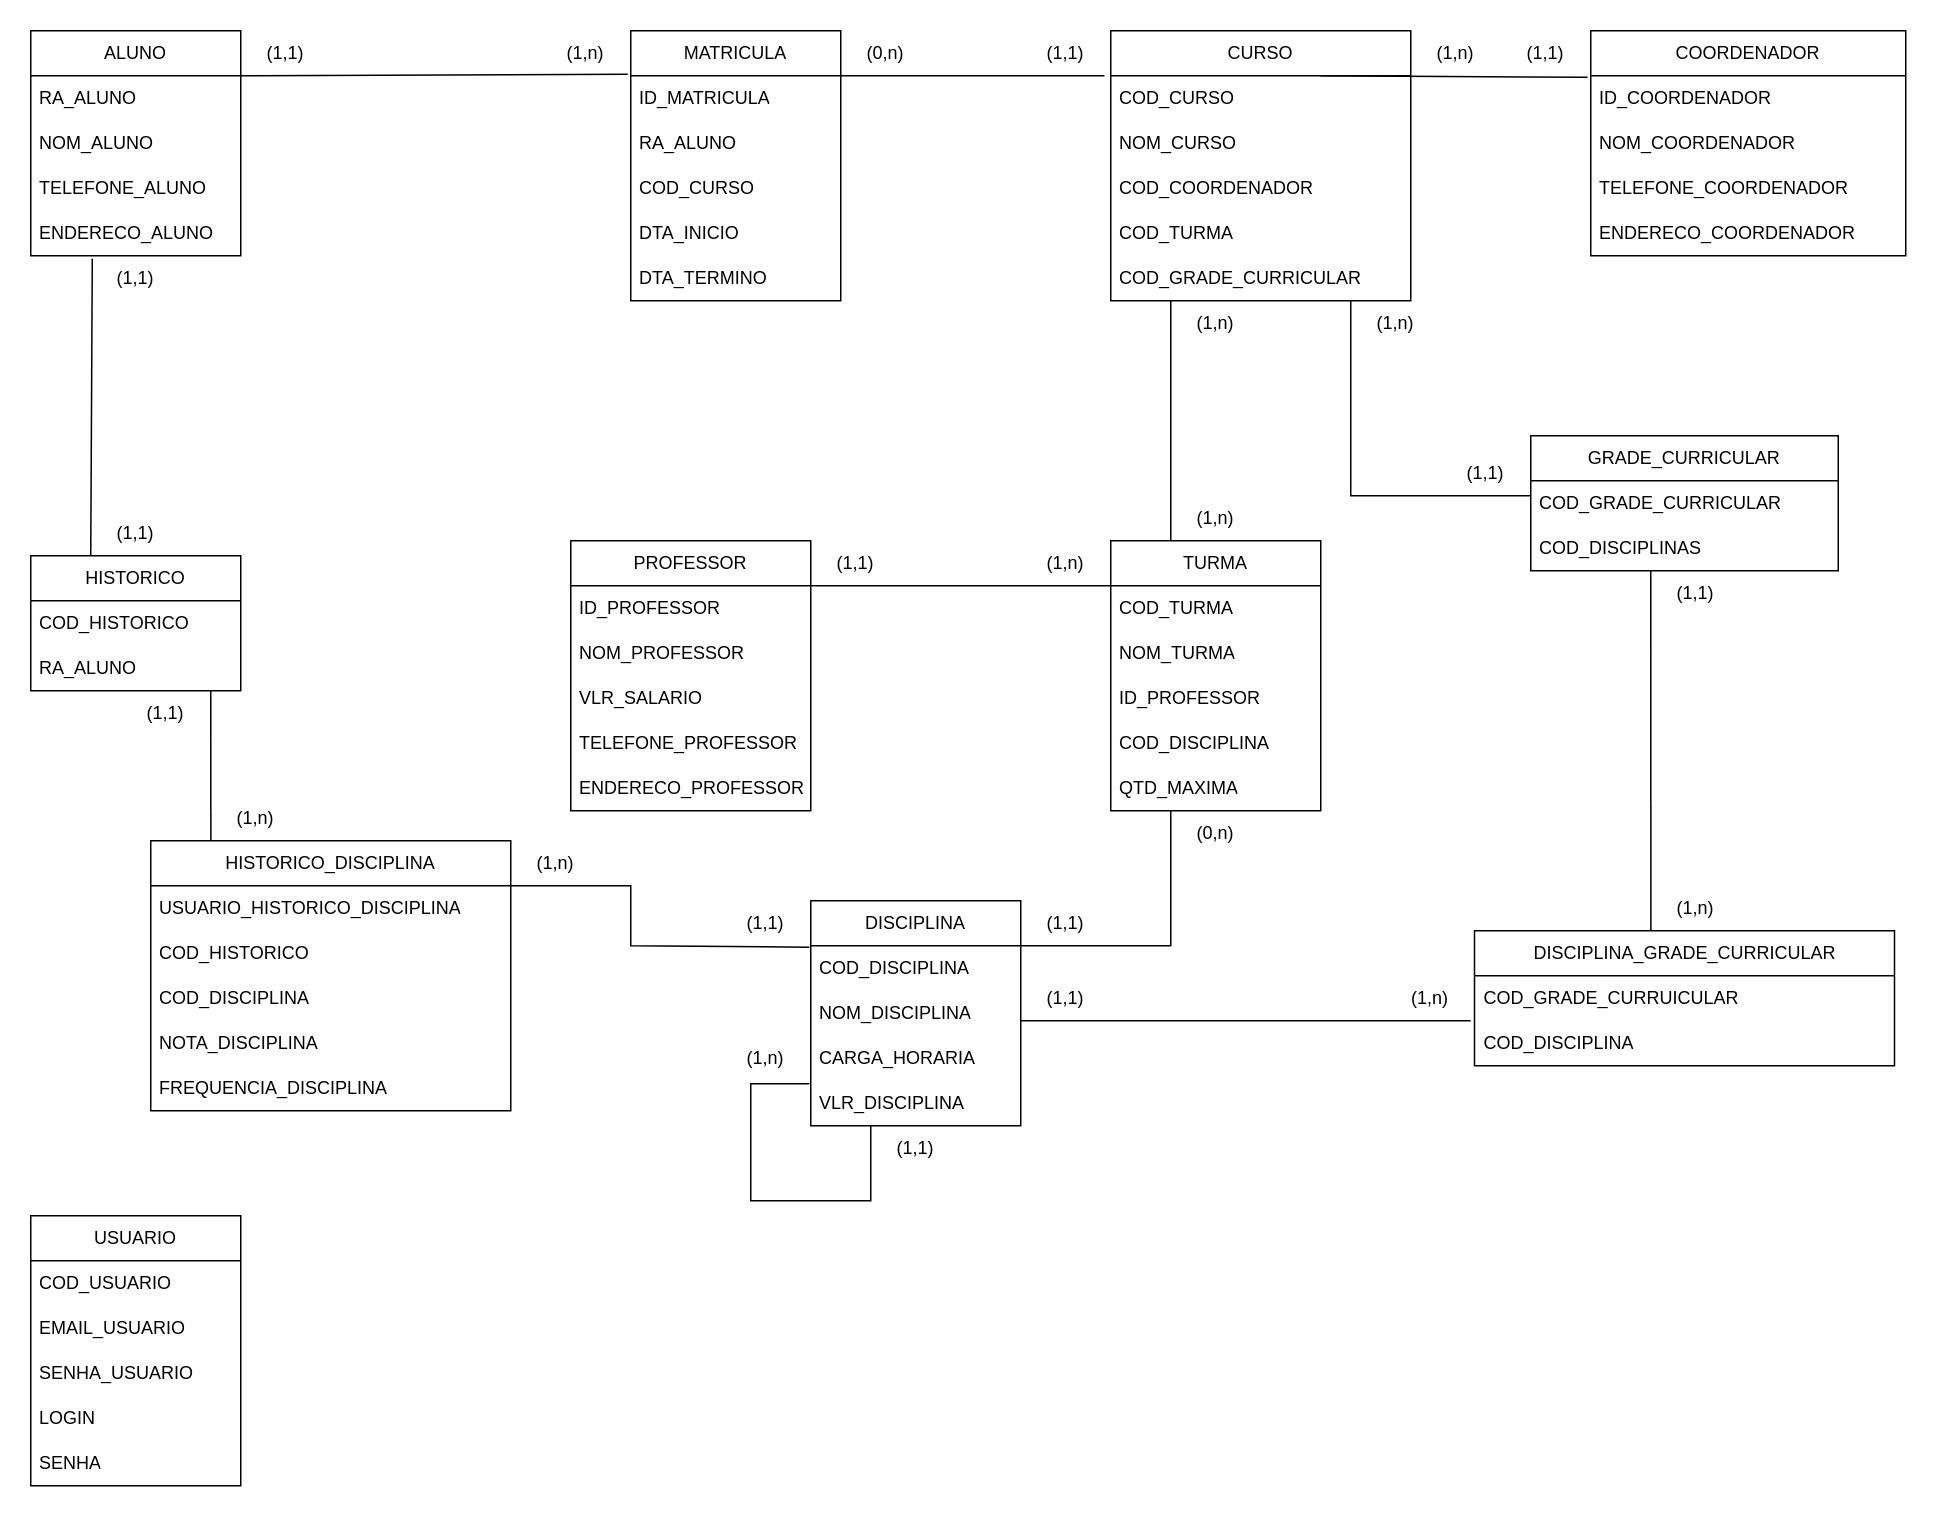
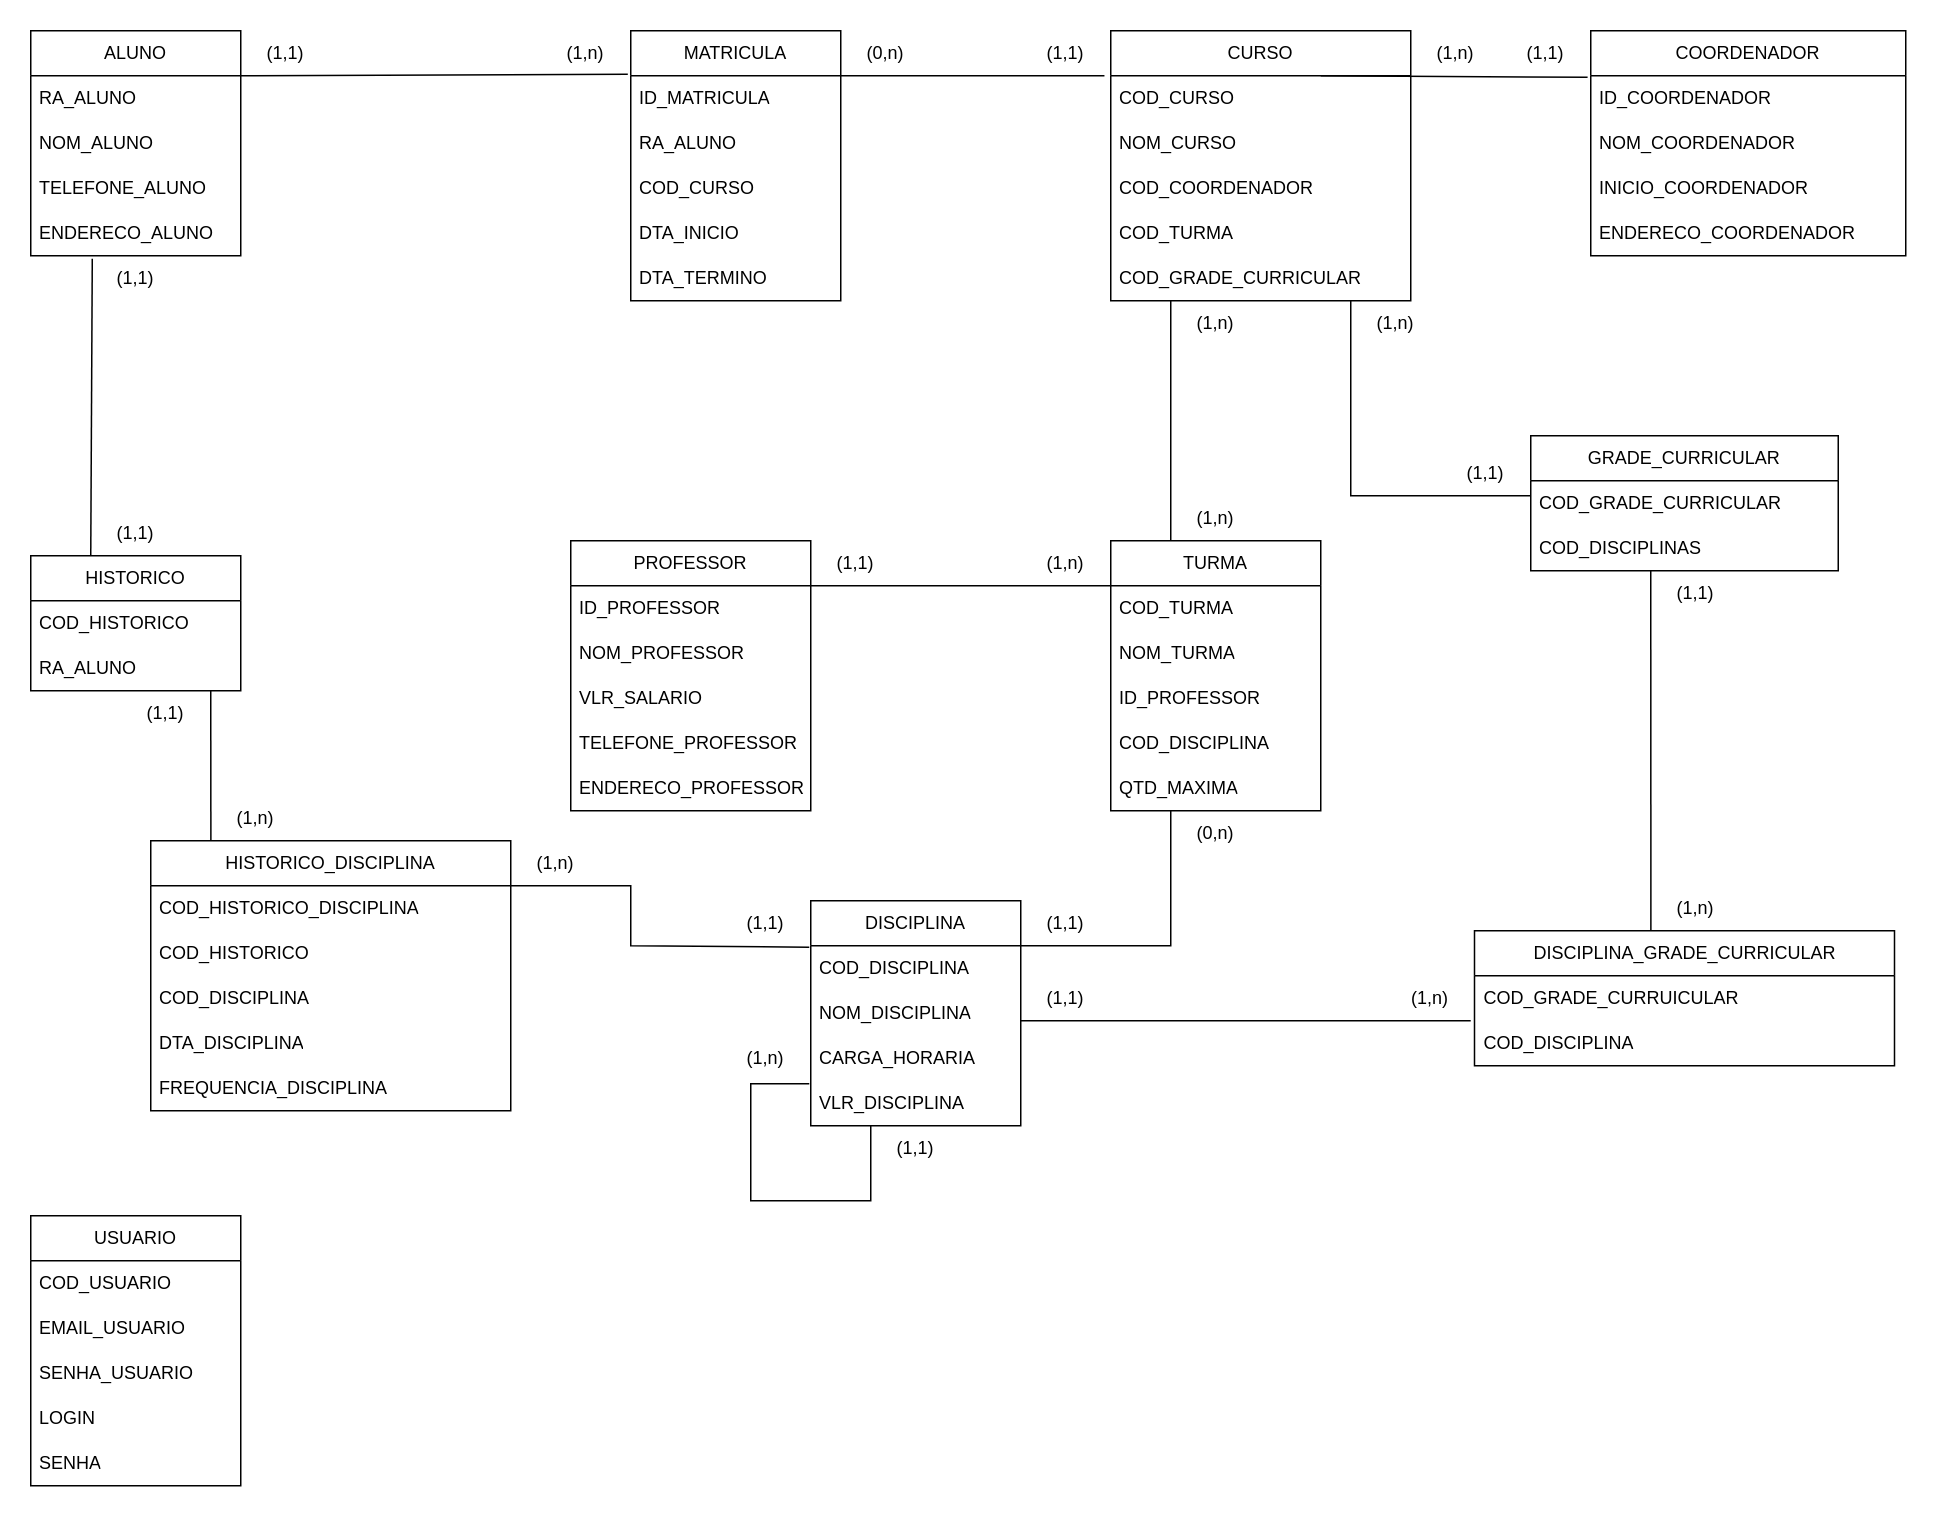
(1701, 188) -> (1690, 188)
(301, 908) -> (281, 908)
(235, 1043) -> (230, 1043)
